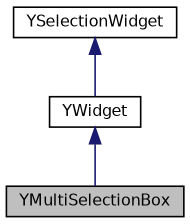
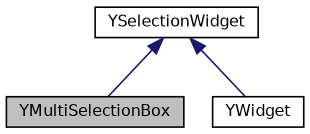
(95, 165) -> (130, 73)
